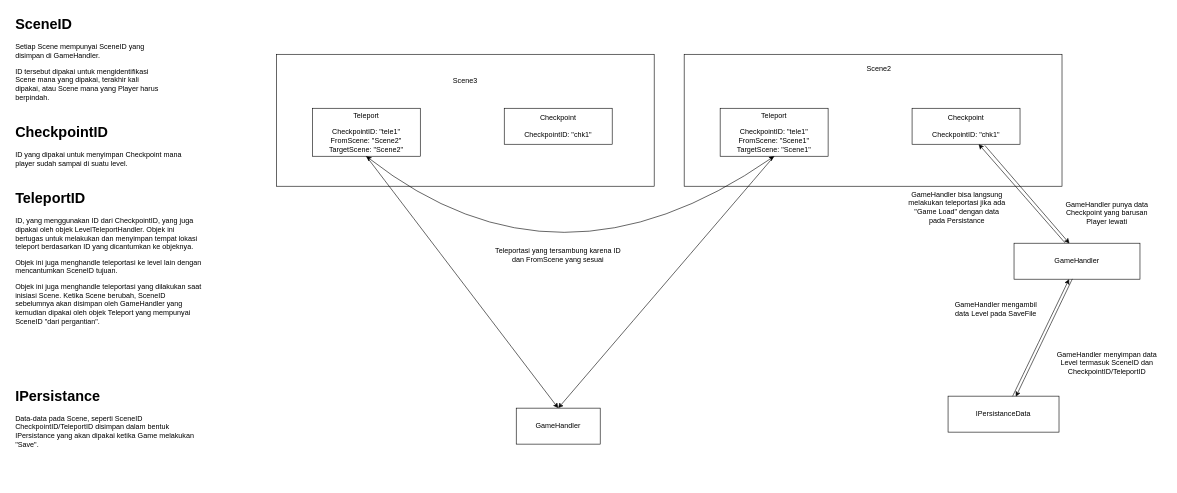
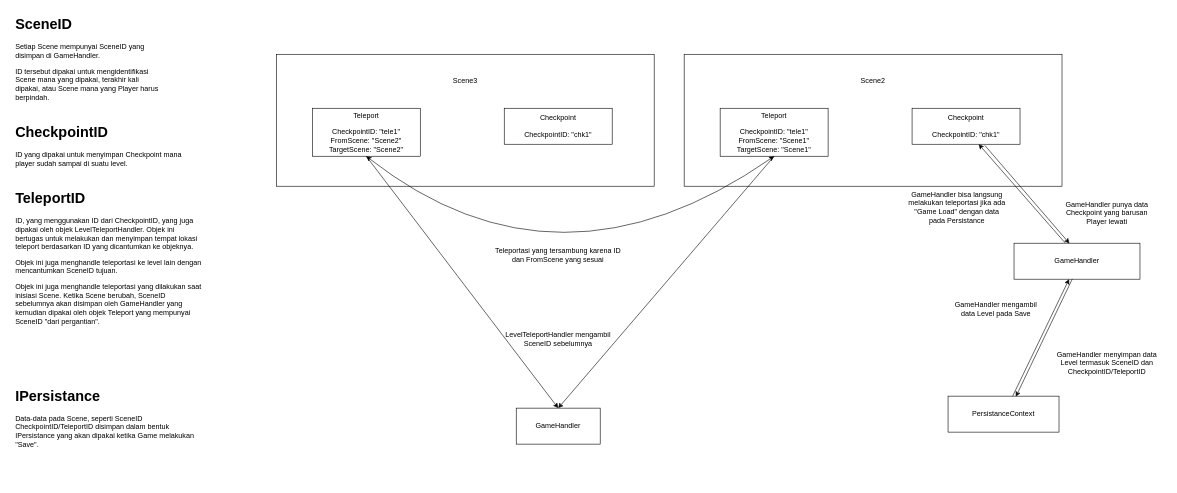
(879, 69) -> (873, 81)
(996, 309) -> (996, 309)
none -> (558, 339)
(1004, 414) -> (1004, 414)
